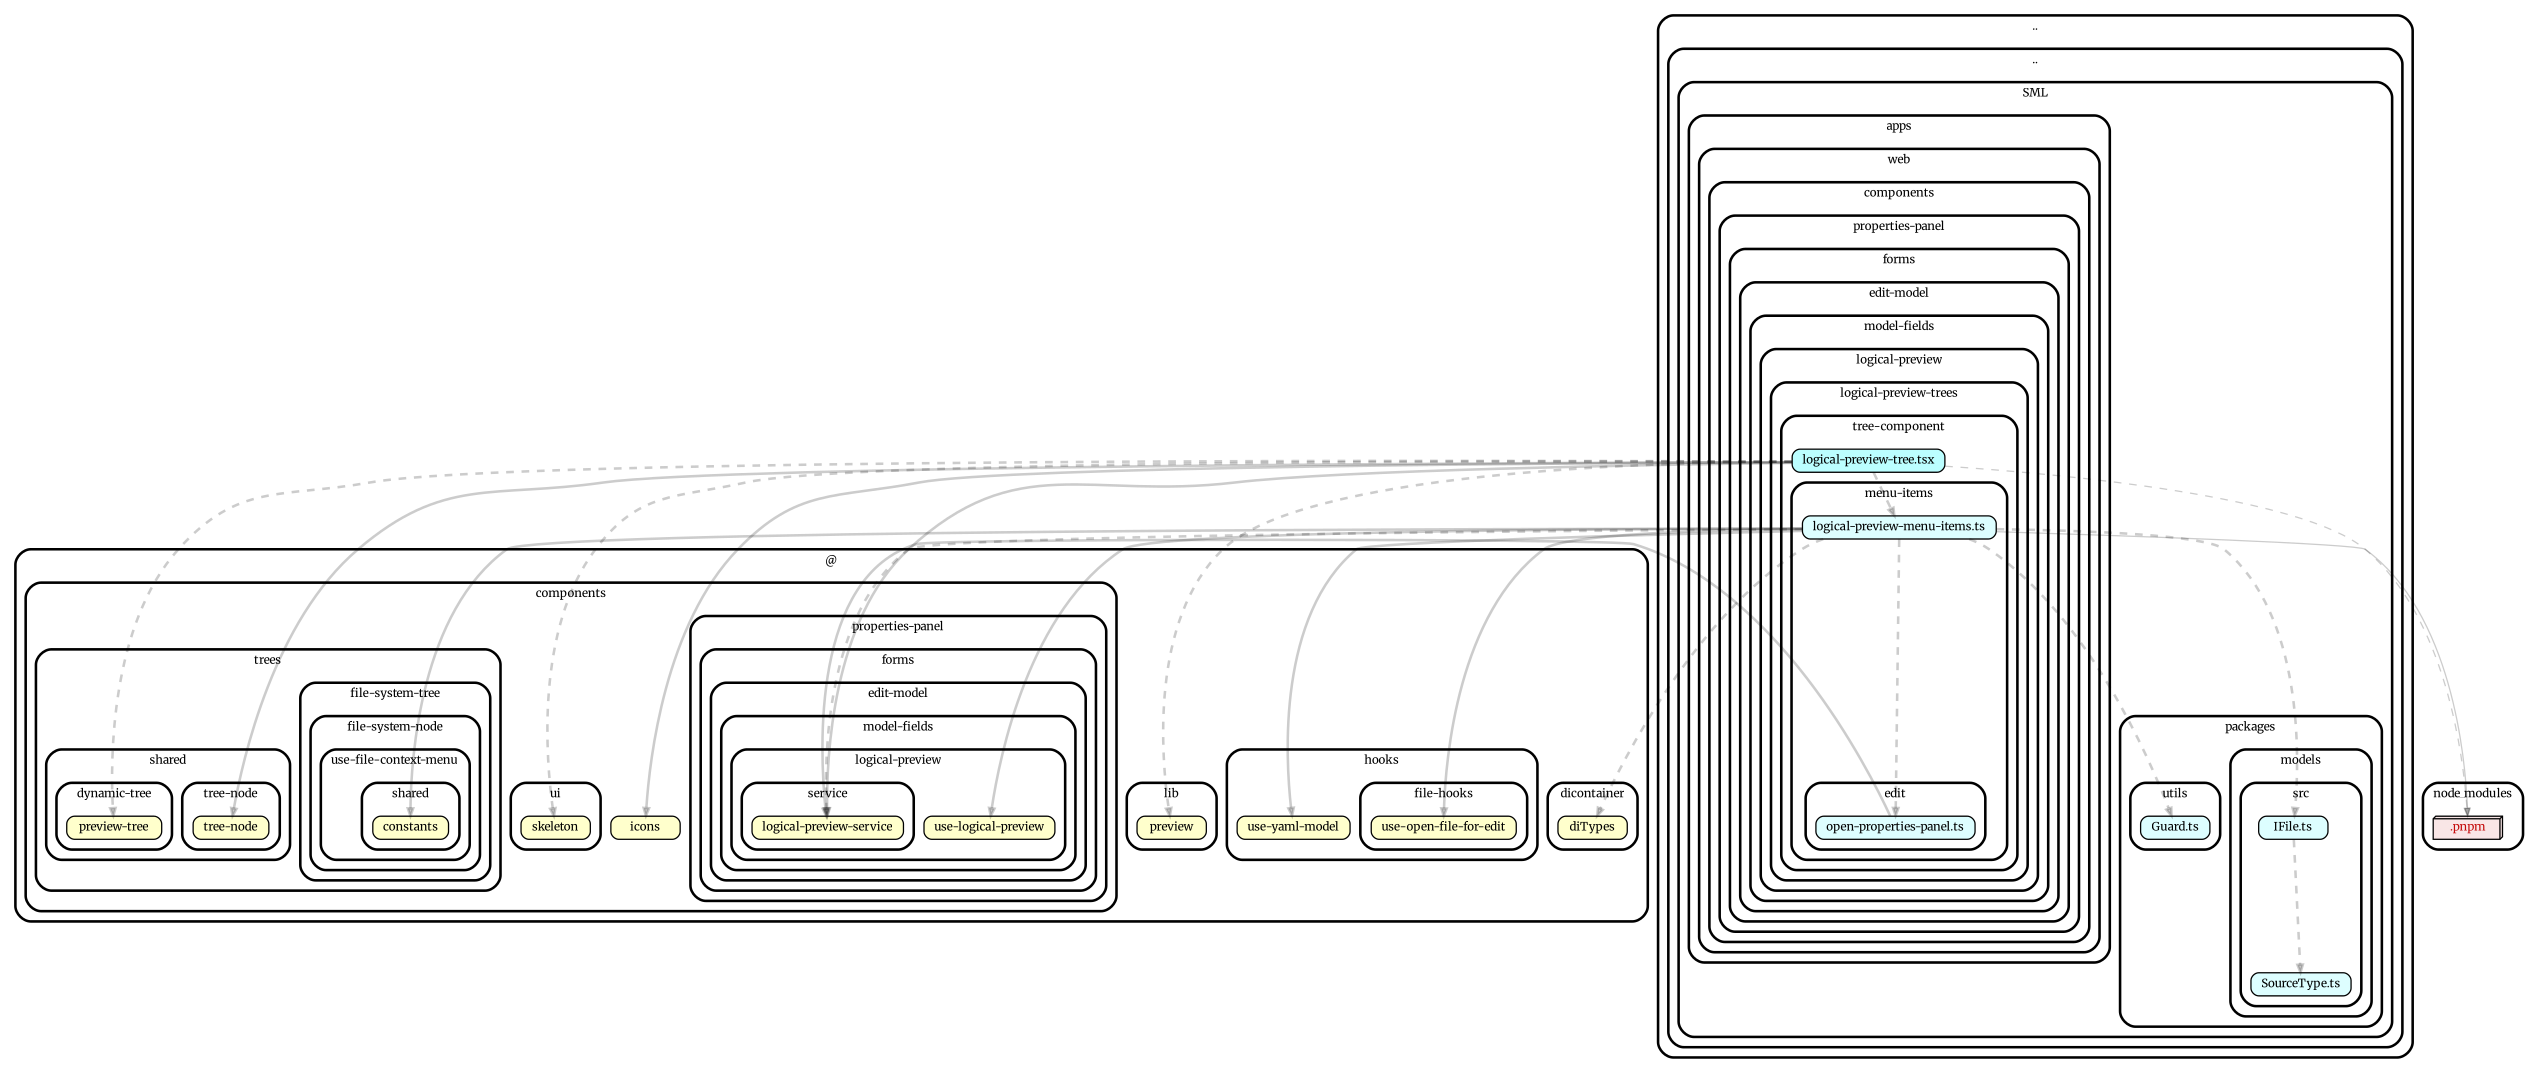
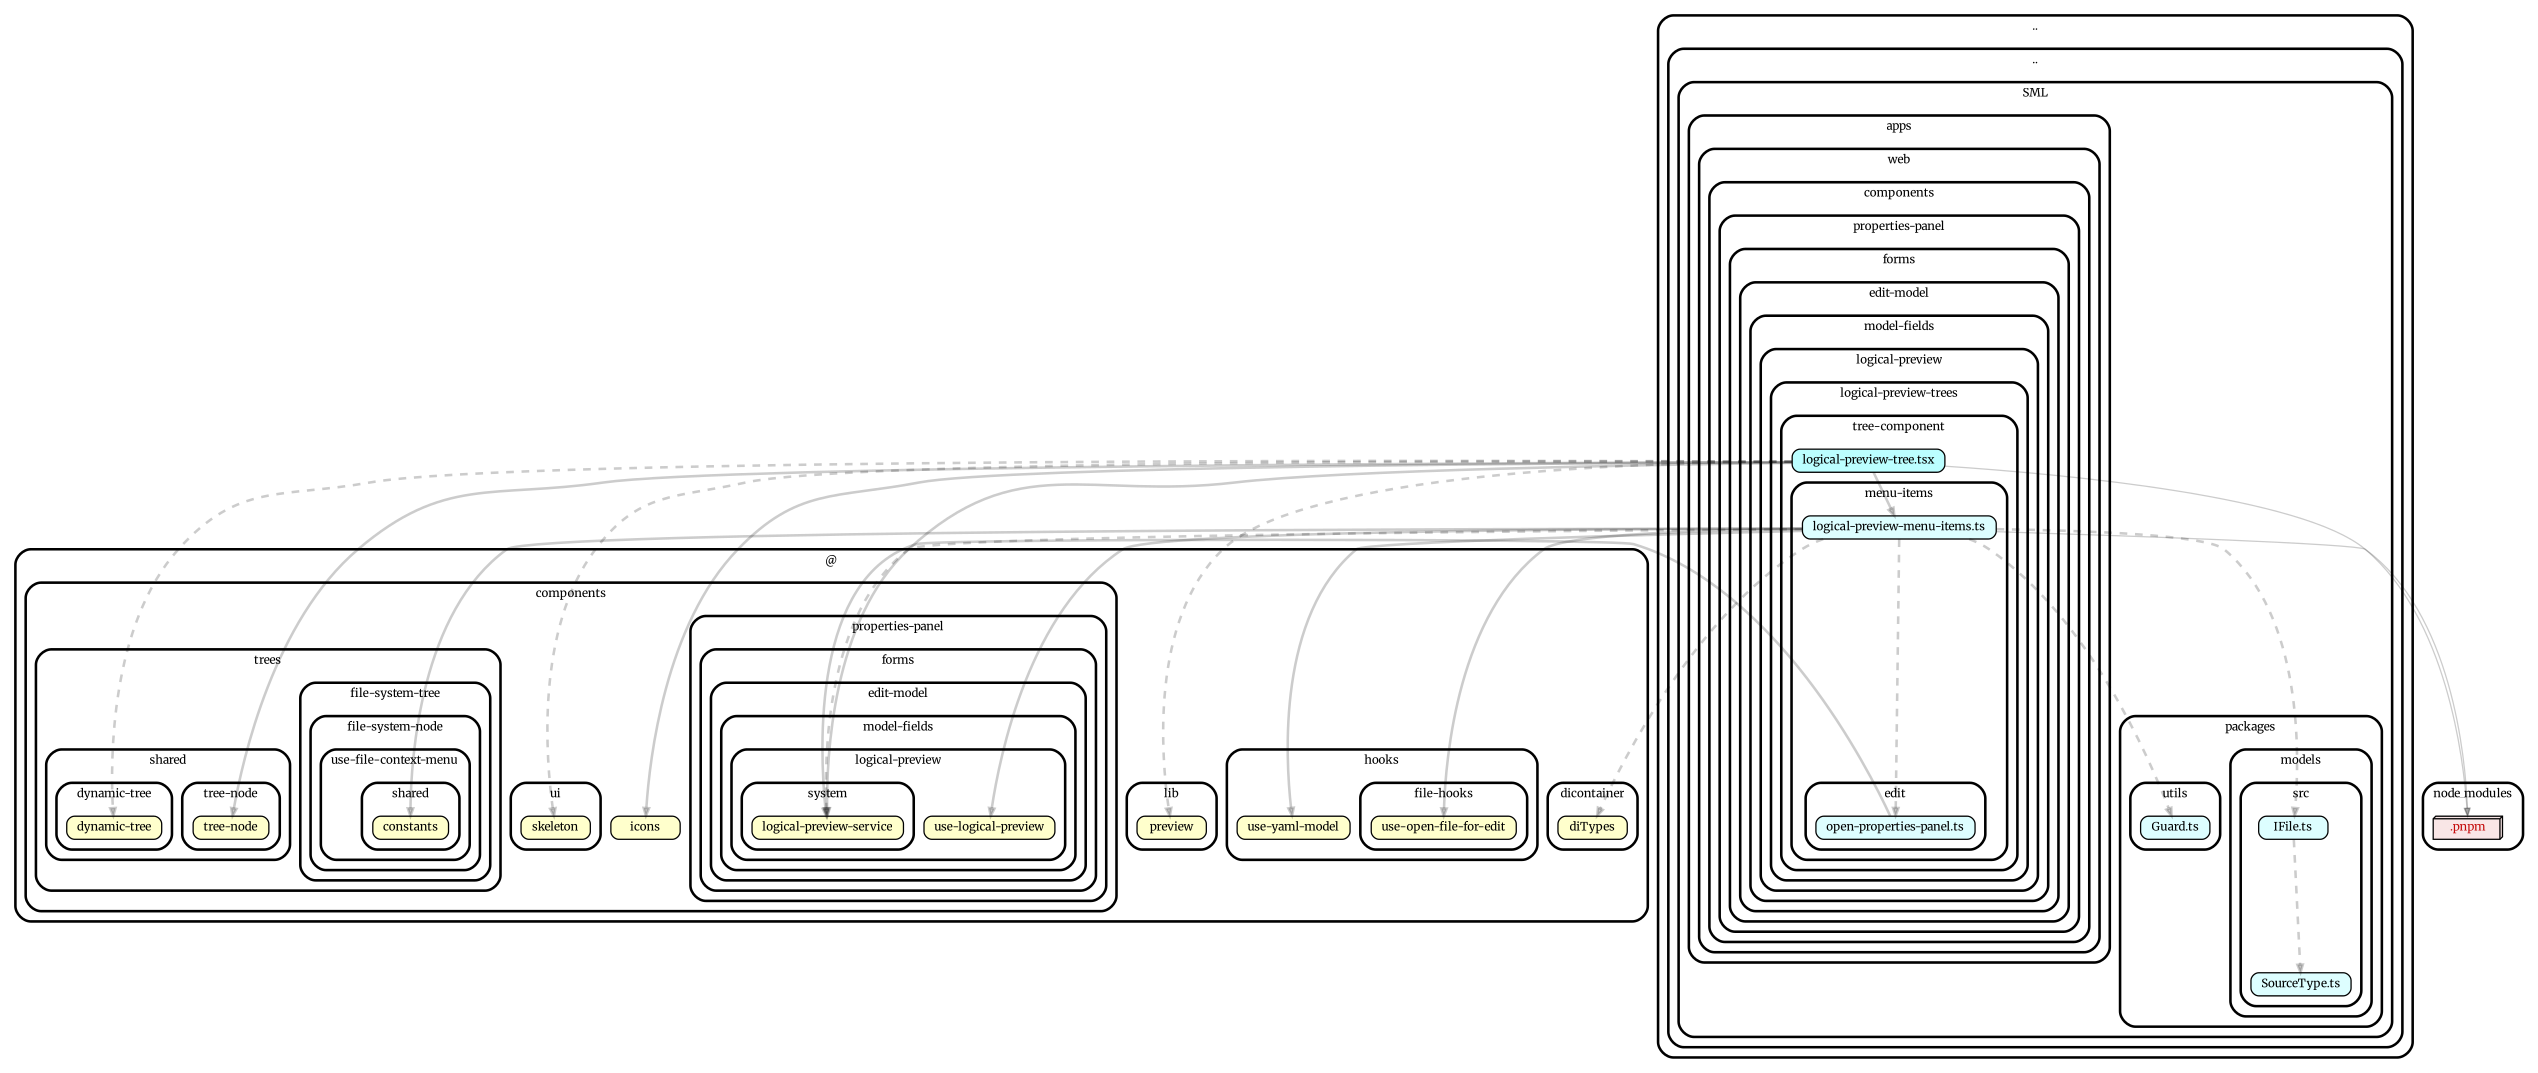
(1882, 491) -> (1882, 491)
(2299, 518) -> (2299, 518)
(828, 794) -> (828, 794)
(114, 828) -> (114, 828)
